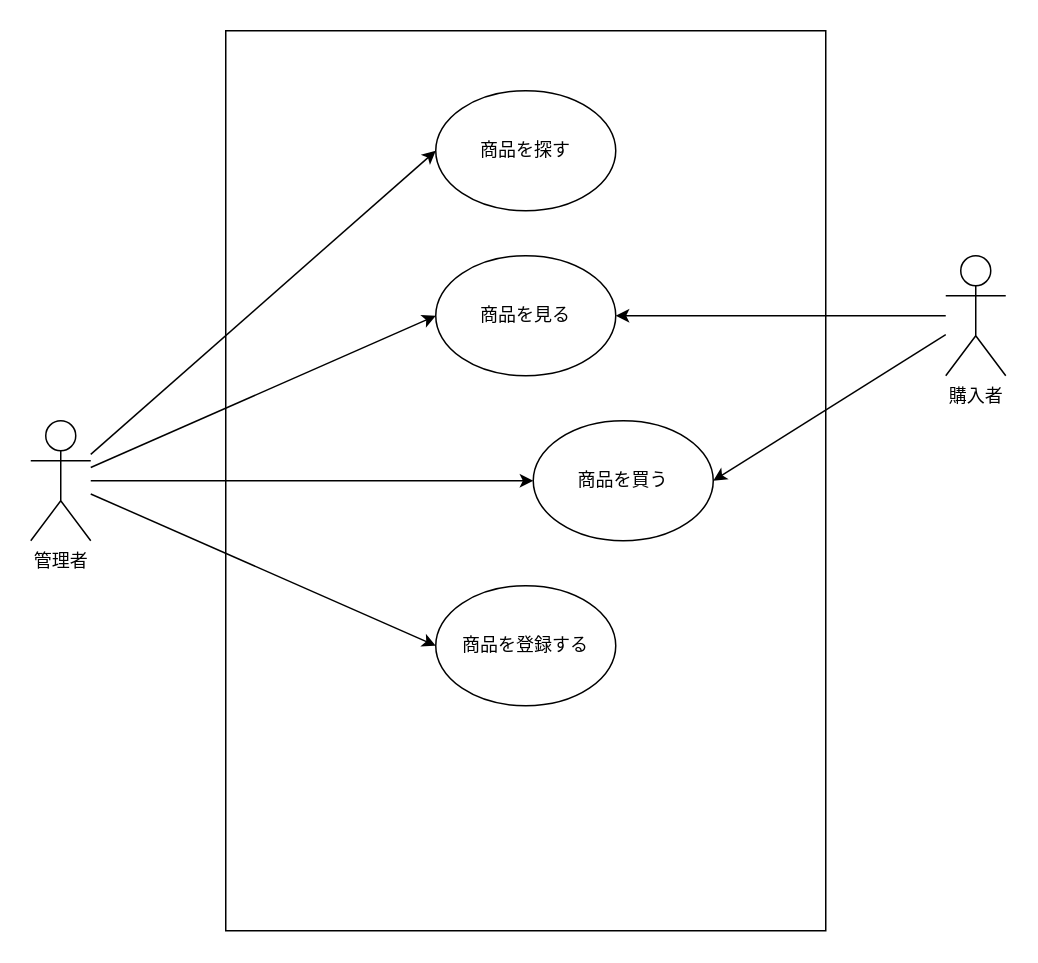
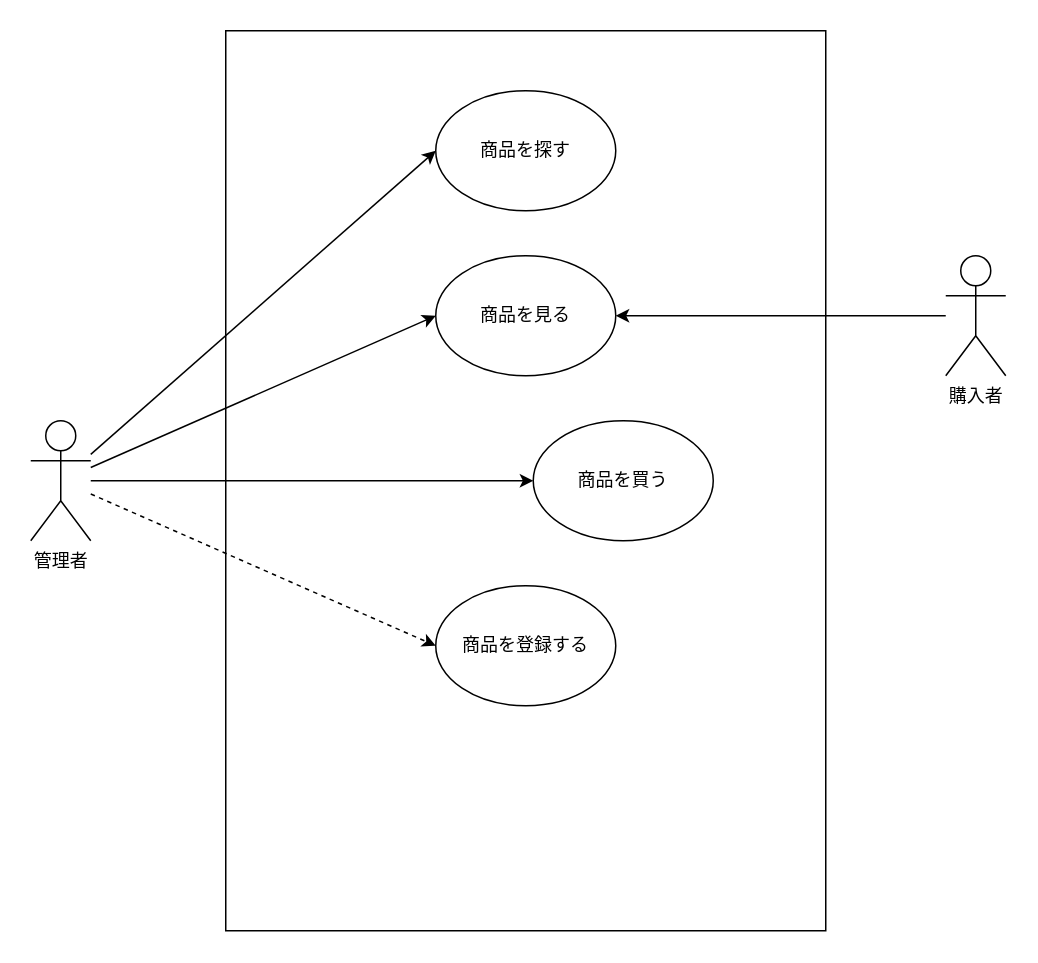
(834, 405) -> none
(259, 568) -> (259, 568)
